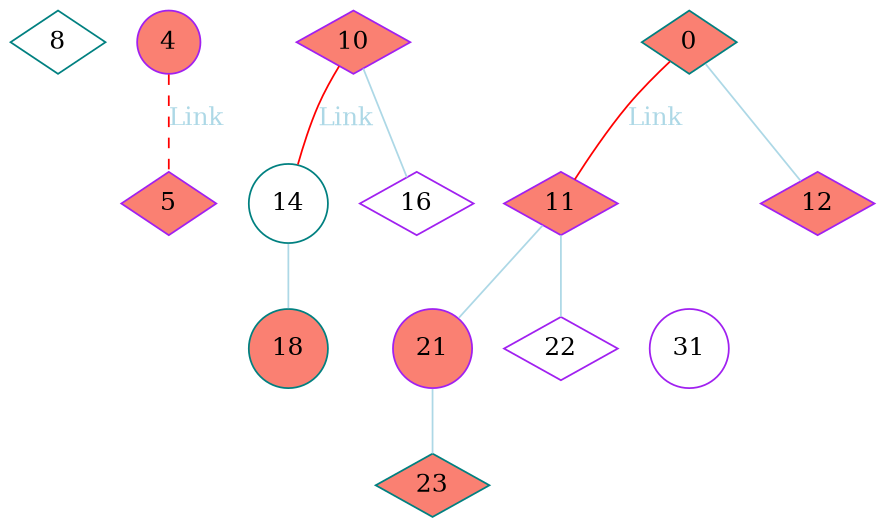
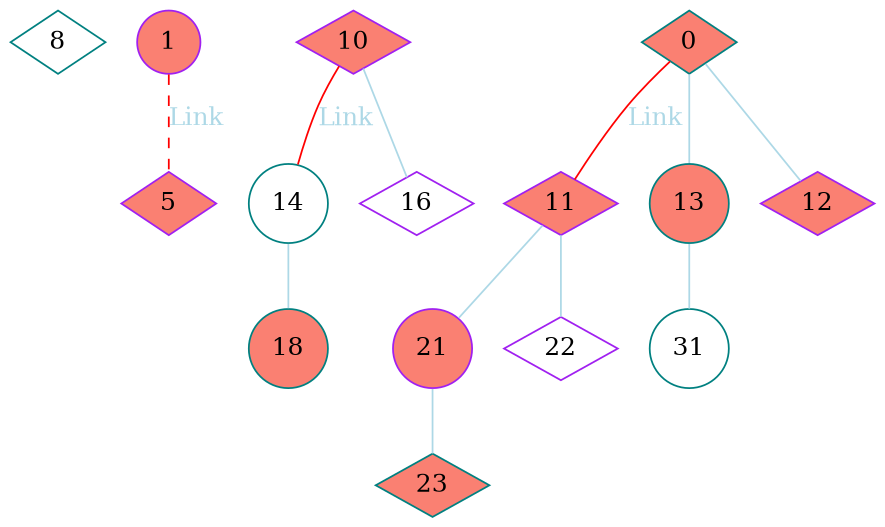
(169, 42) -> (169, 42)
none -> (689, 204)
(689, 349) -> (689, 349)
